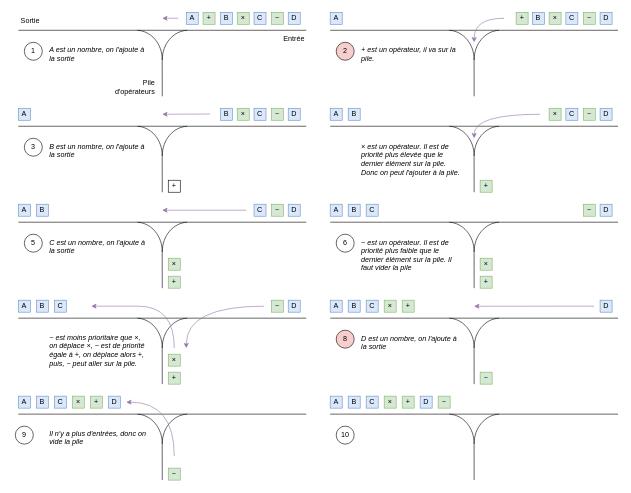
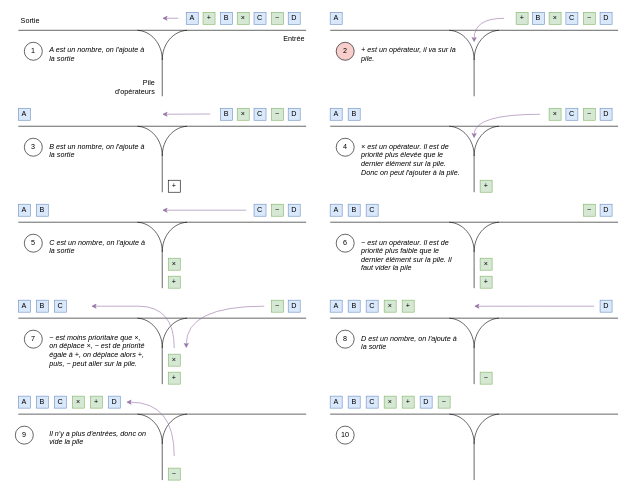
none -> (345, 147)
none -> (33, 339)
(345, 339) -> (345, 339)
